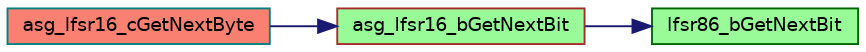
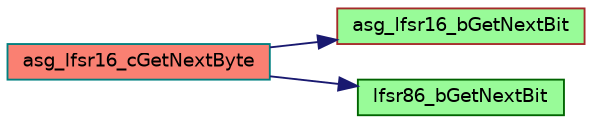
(609, 26) -> (304, 80)
